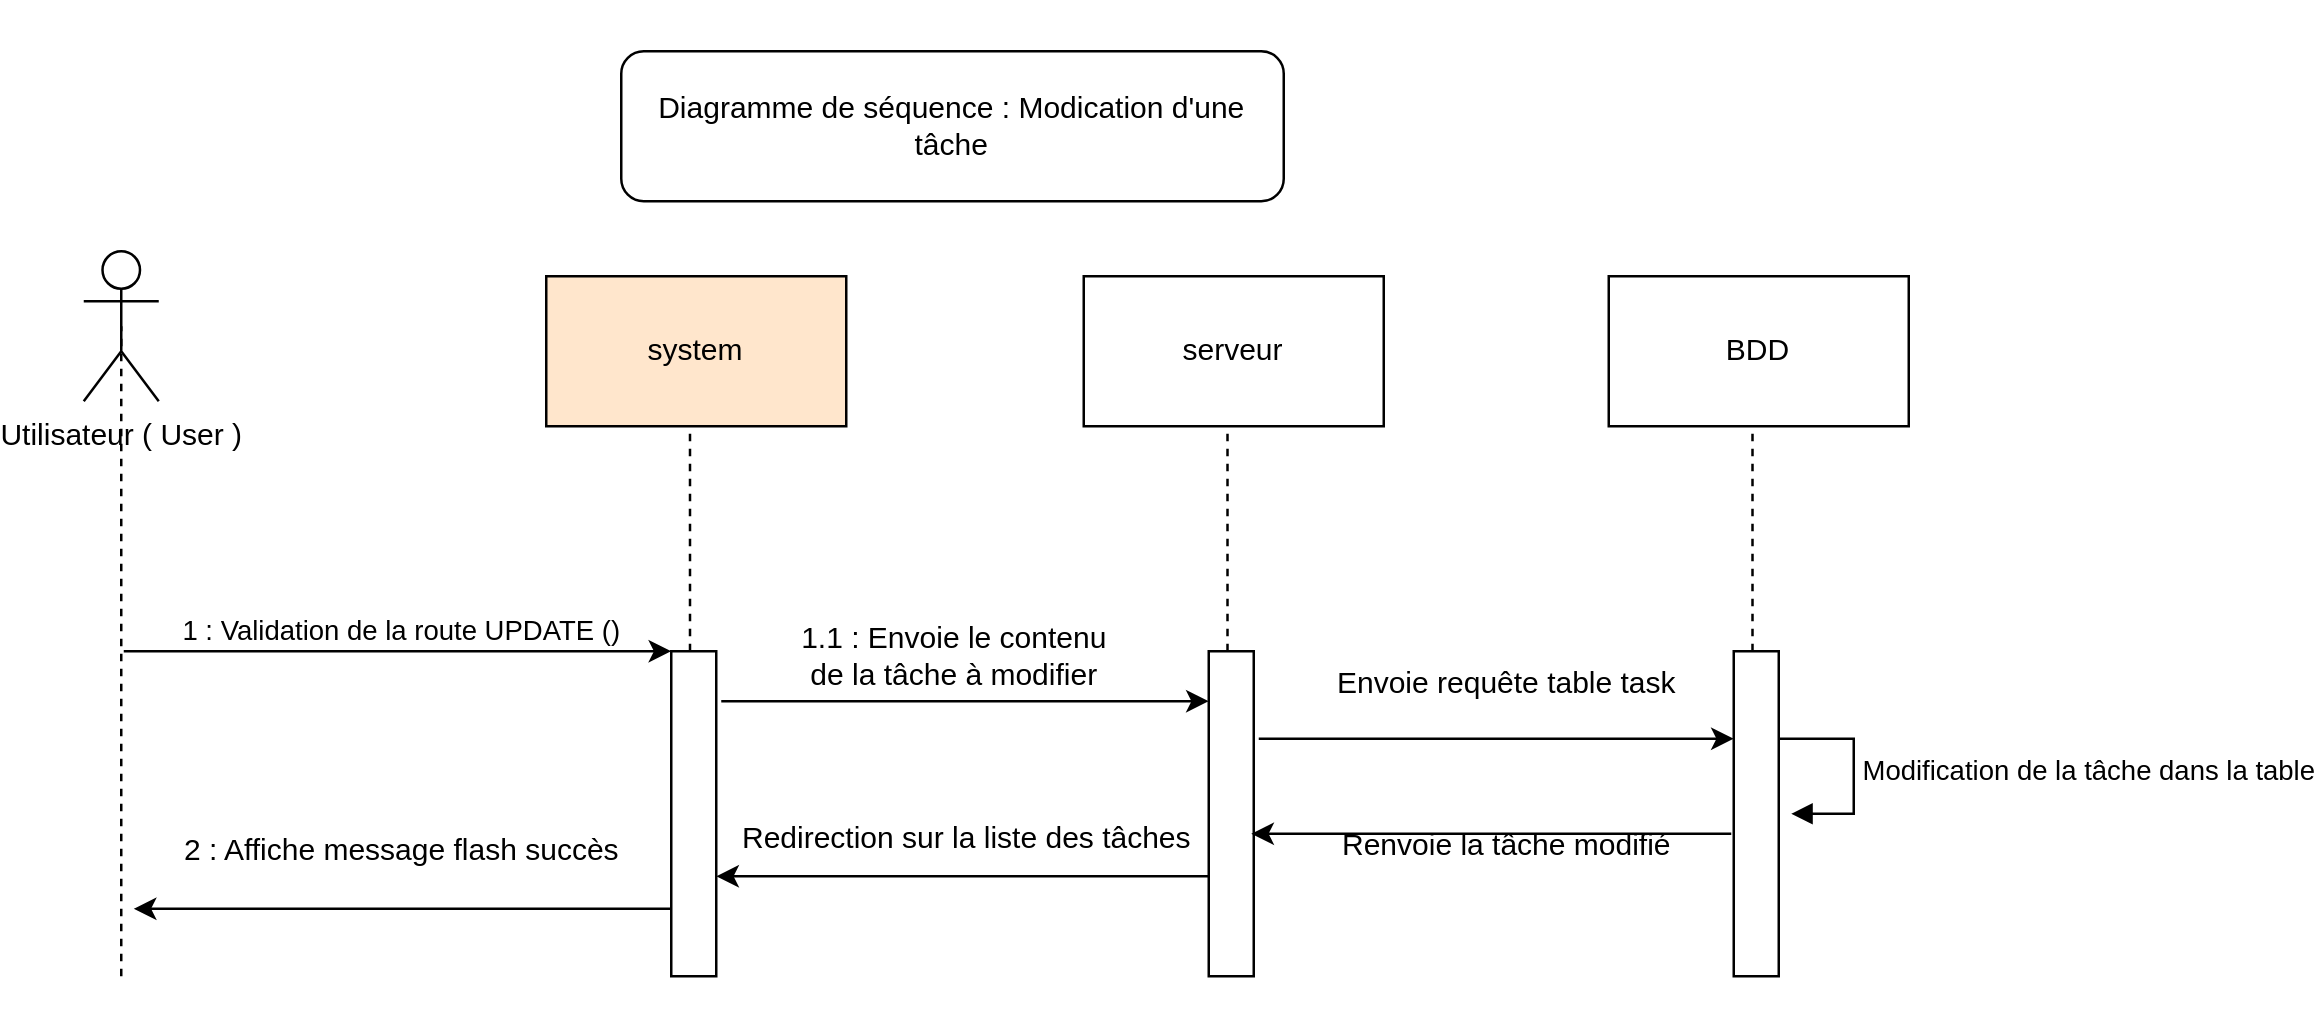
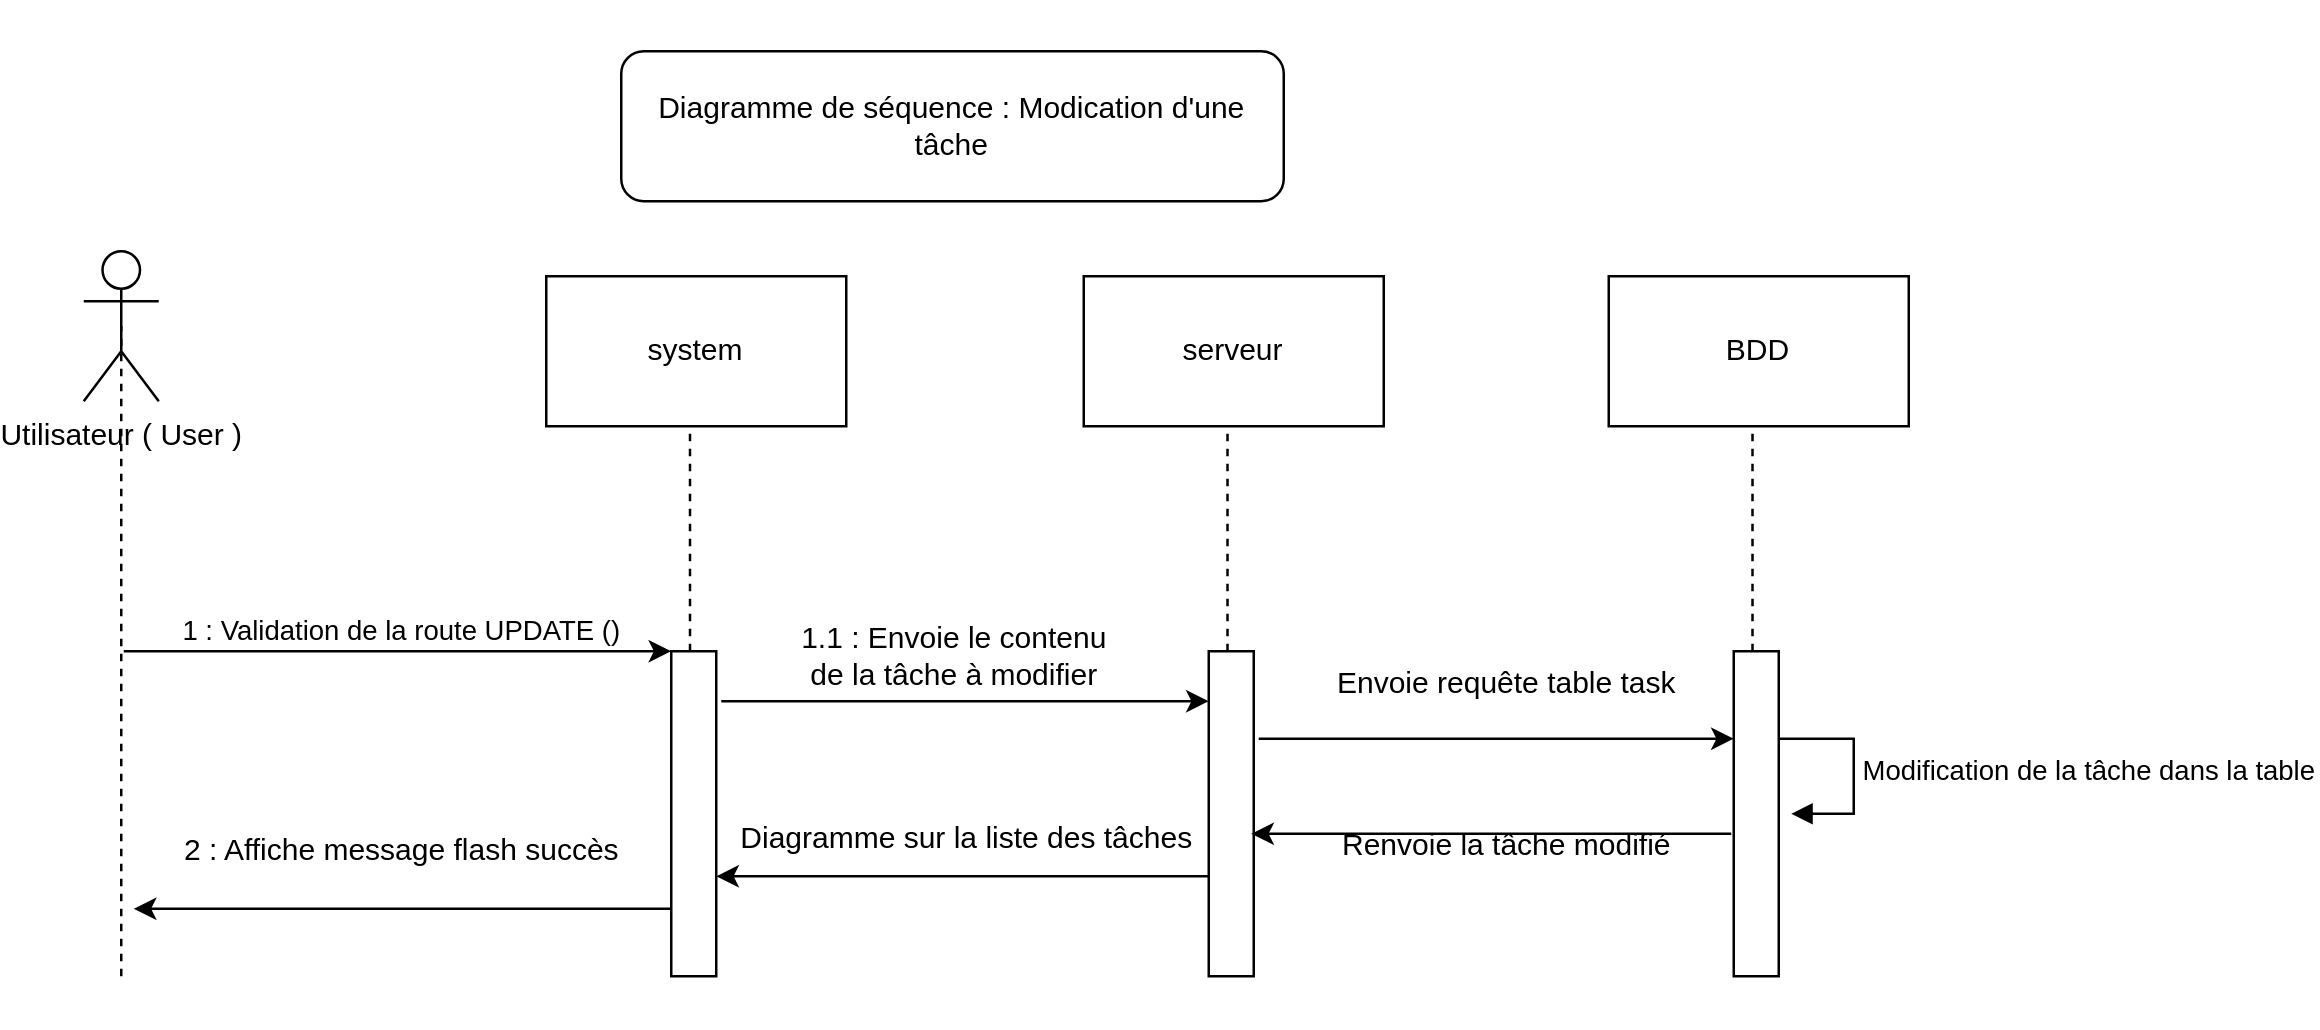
(696, 351) -> (696, 351)
(968, 839) -> (968, 839)
